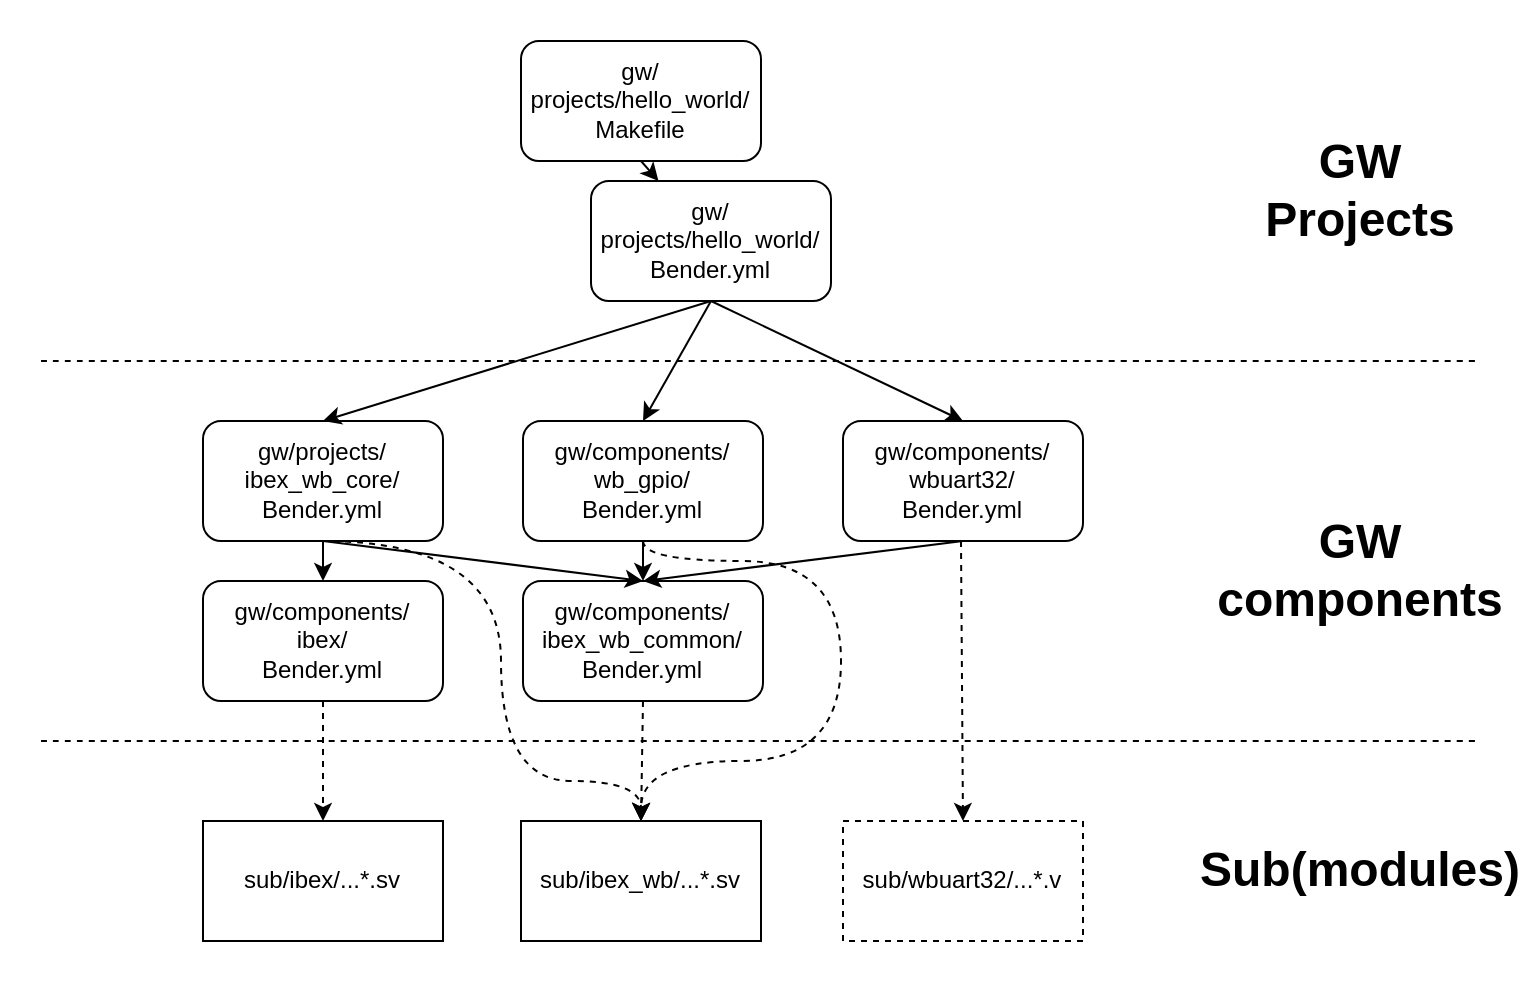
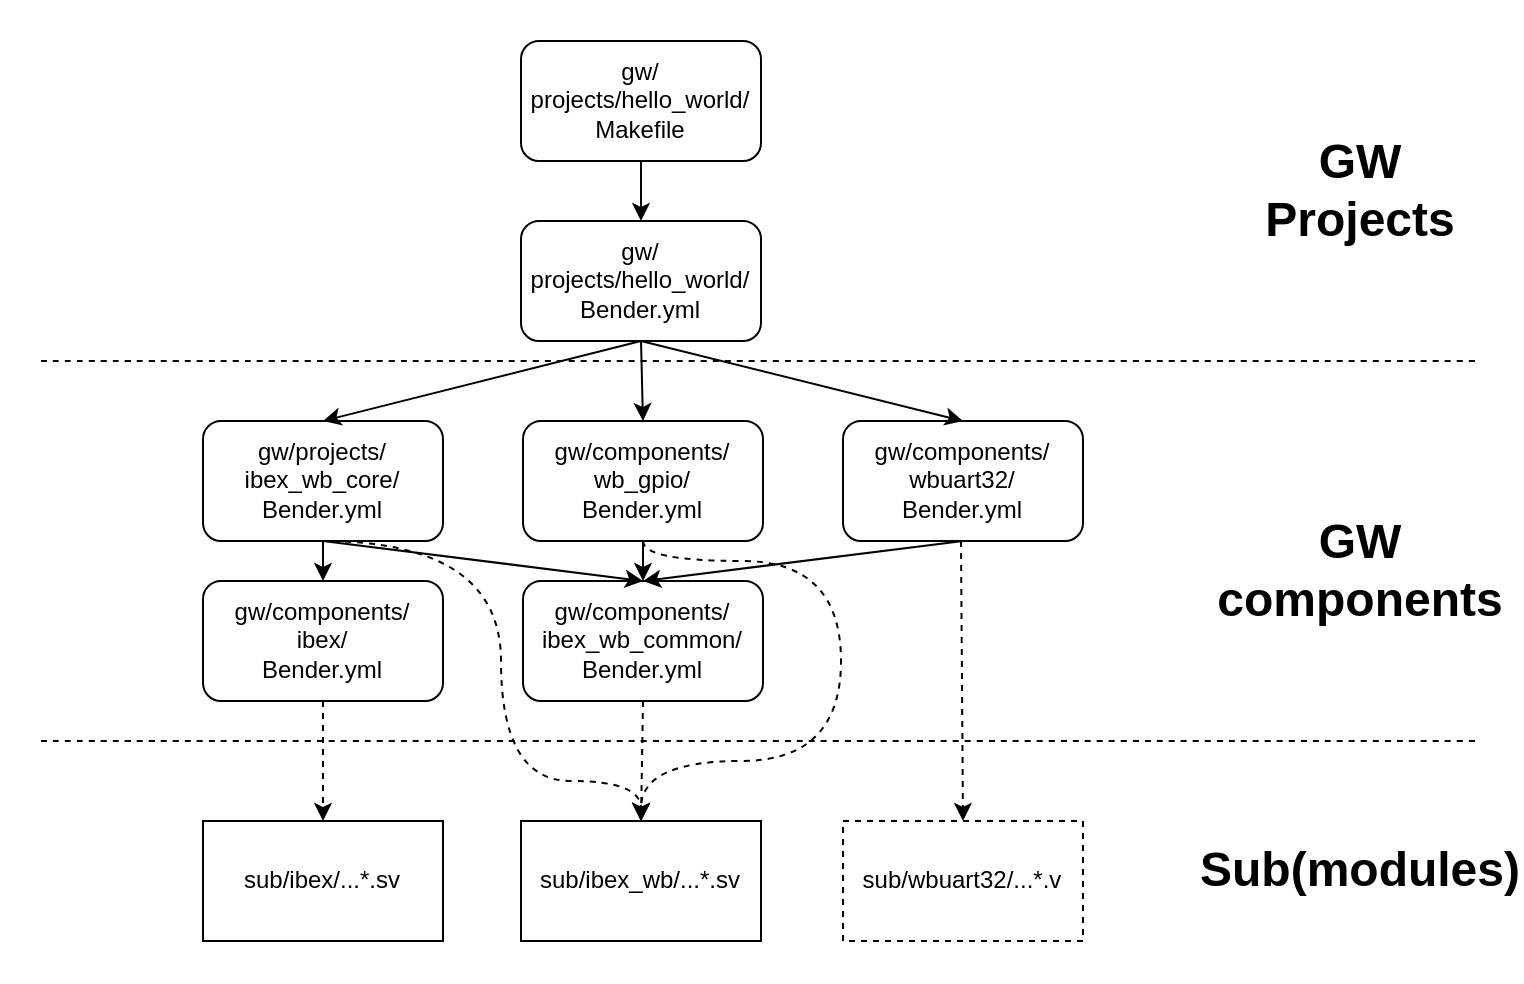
(711, 241) -> (641, 281)
